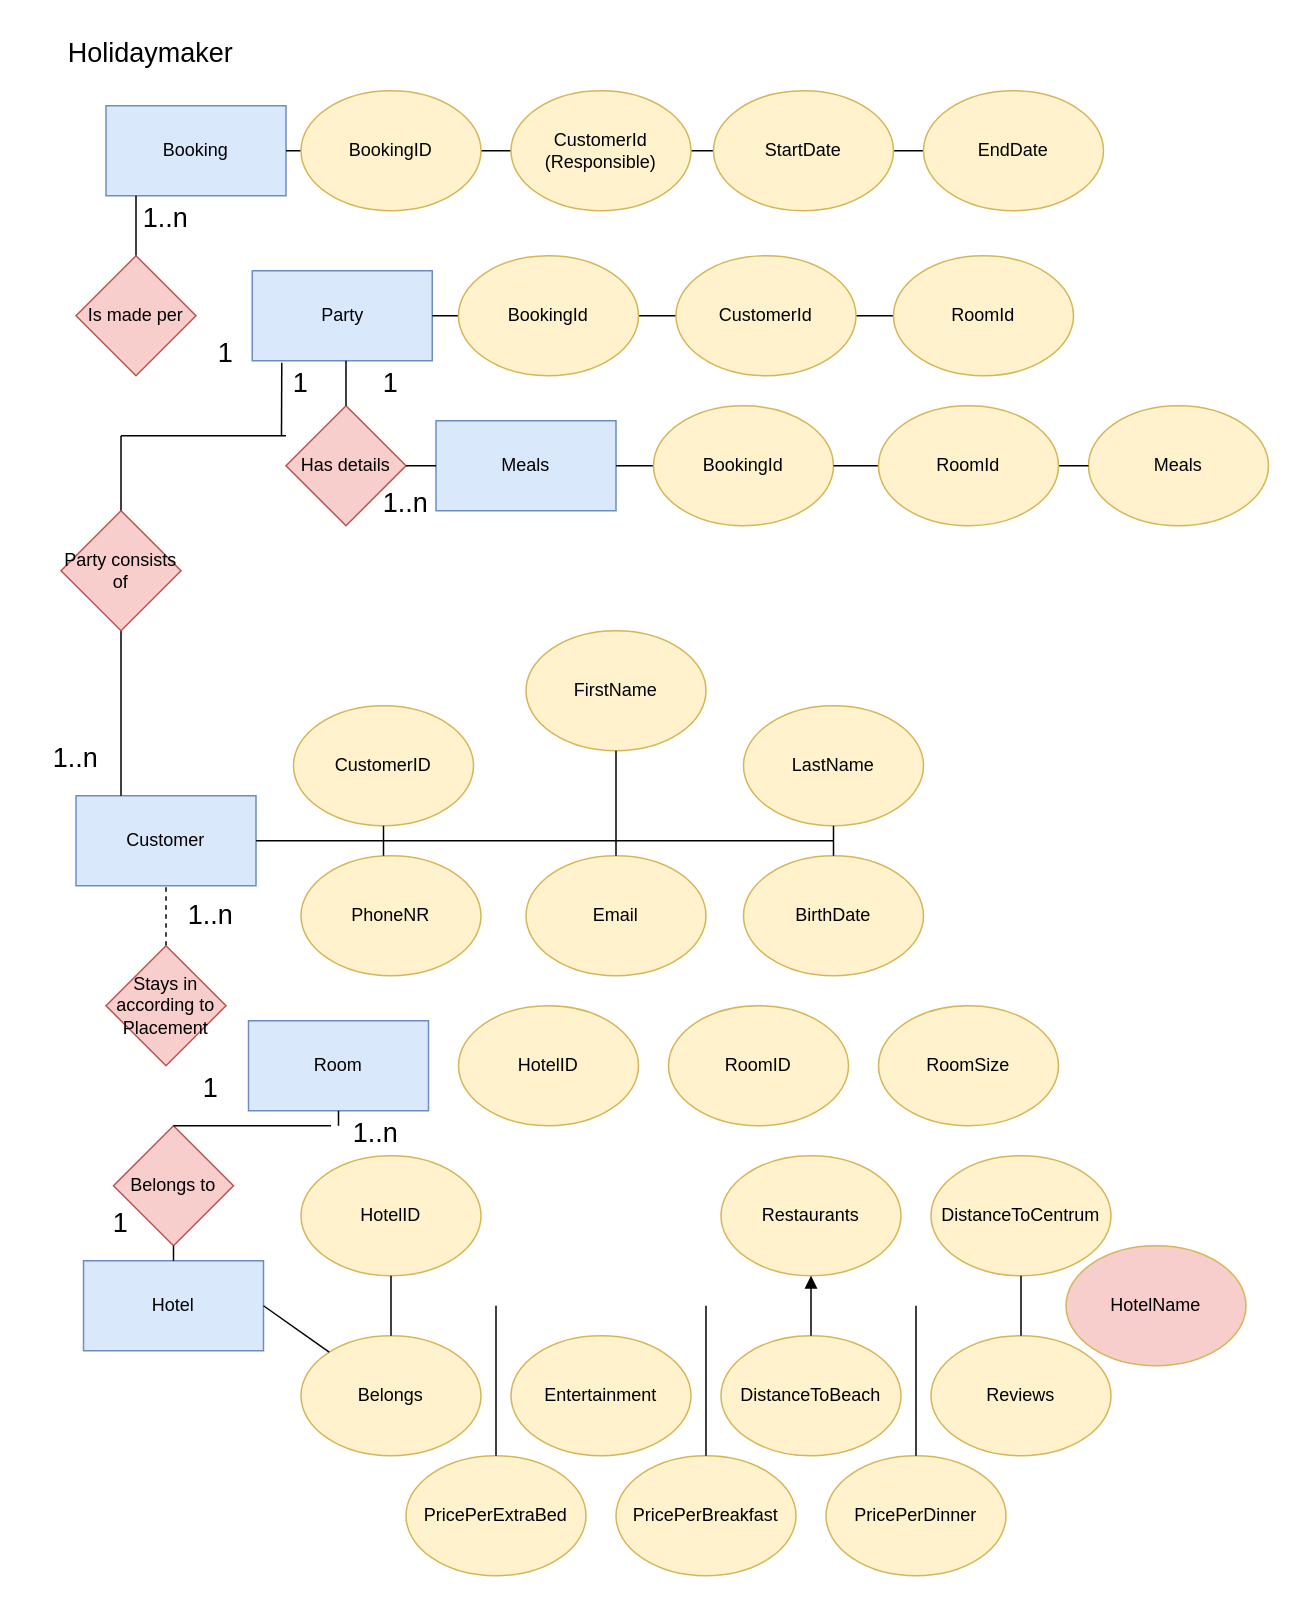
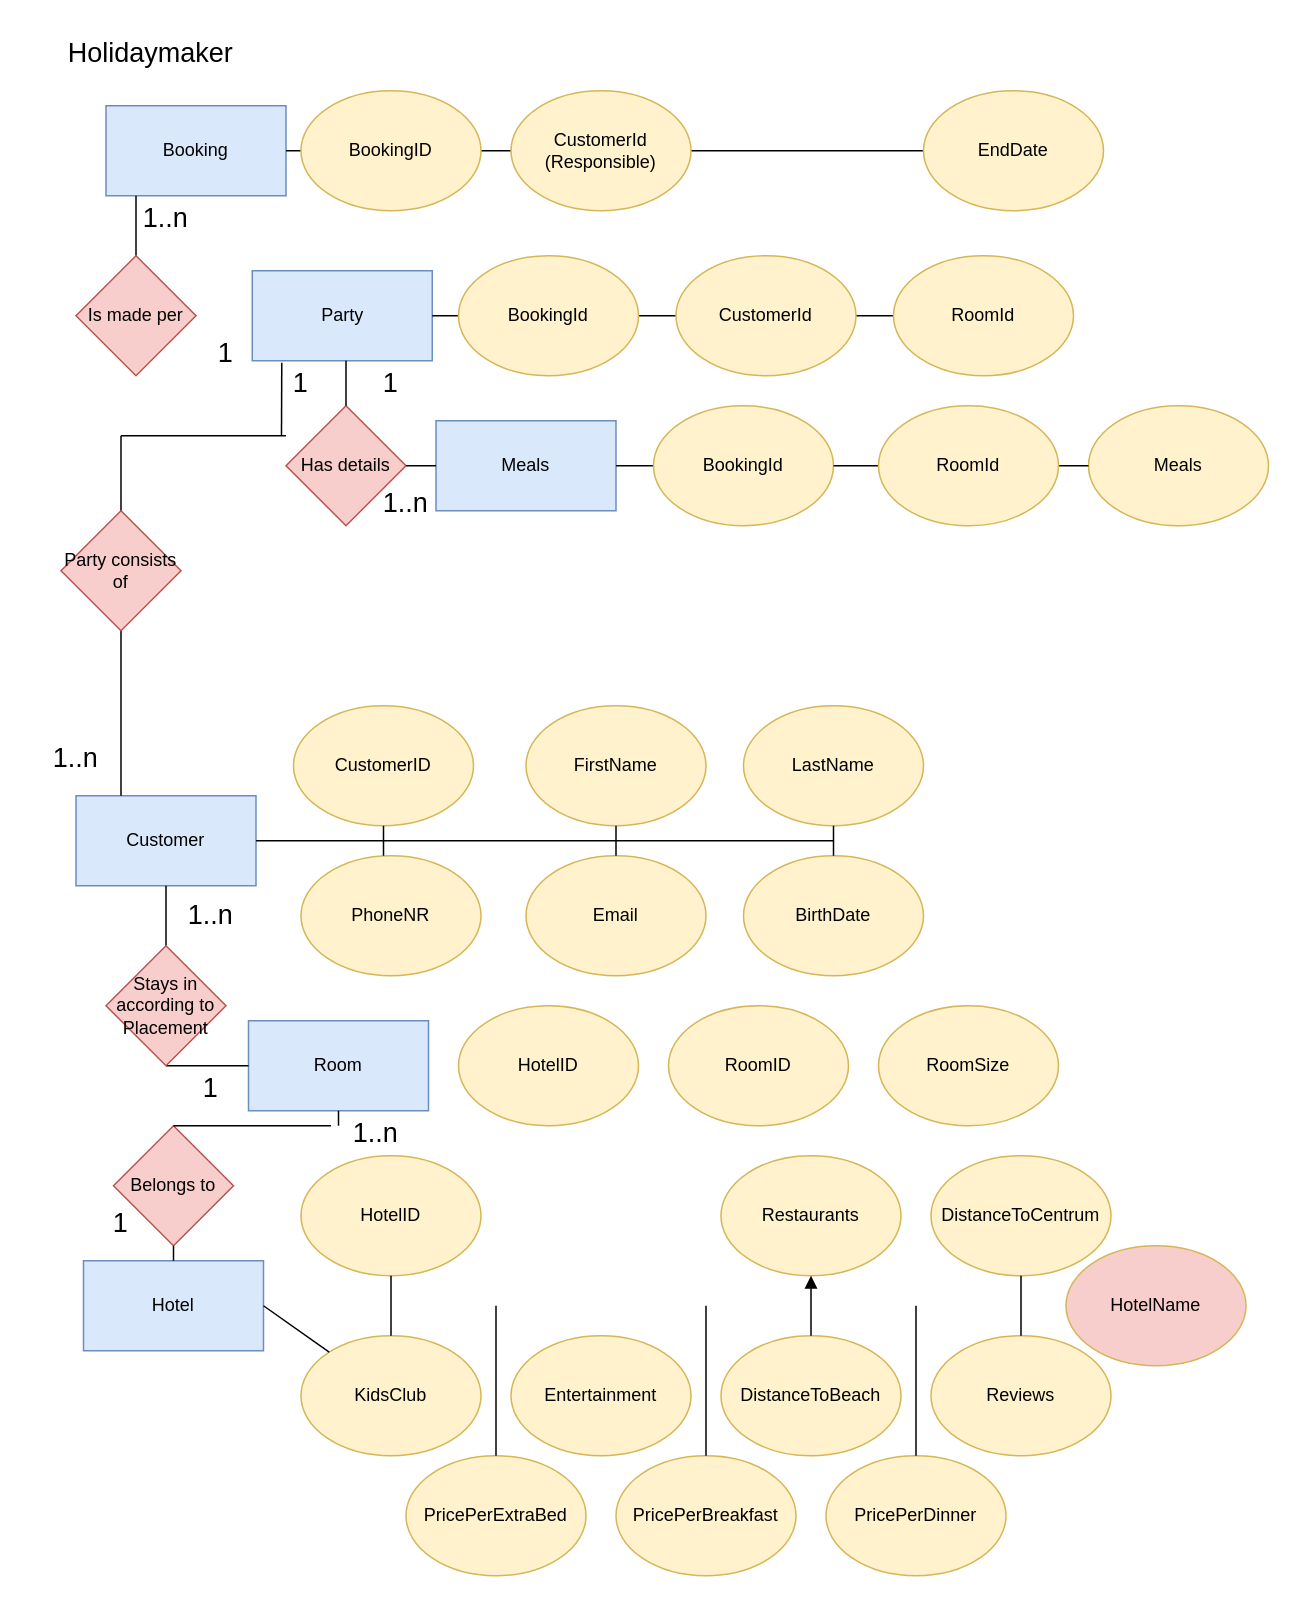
(803, 151) -> none
(616, 691) -> (616, 766)
(166, 914) -> (166, 914)
none -> (207, 1066)
(391, 1396) -> (391, 1396)
